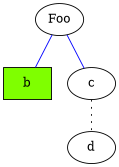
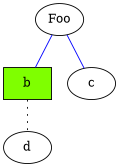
(92, 116) -> (28, 116)
